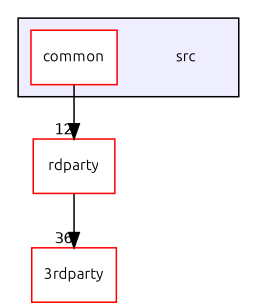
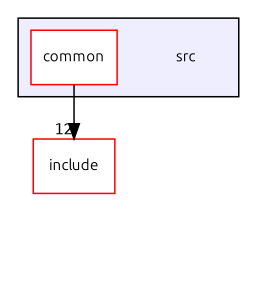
(74, 166) -> (74, 166)
(74, 275) -> none
